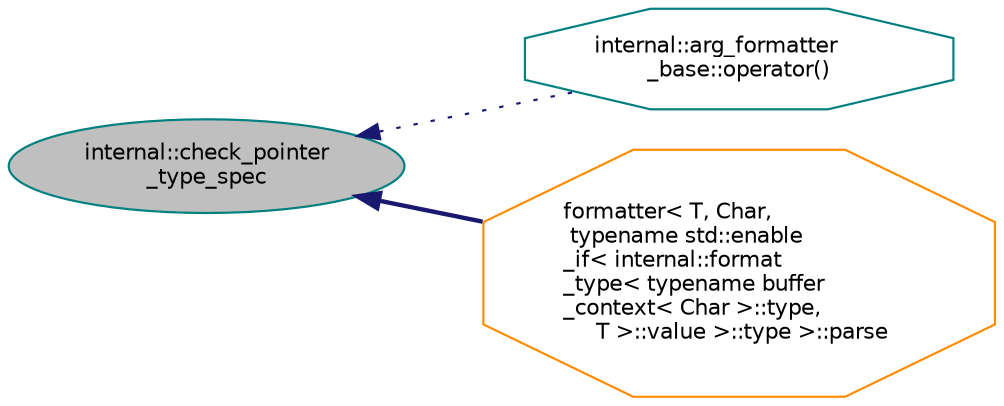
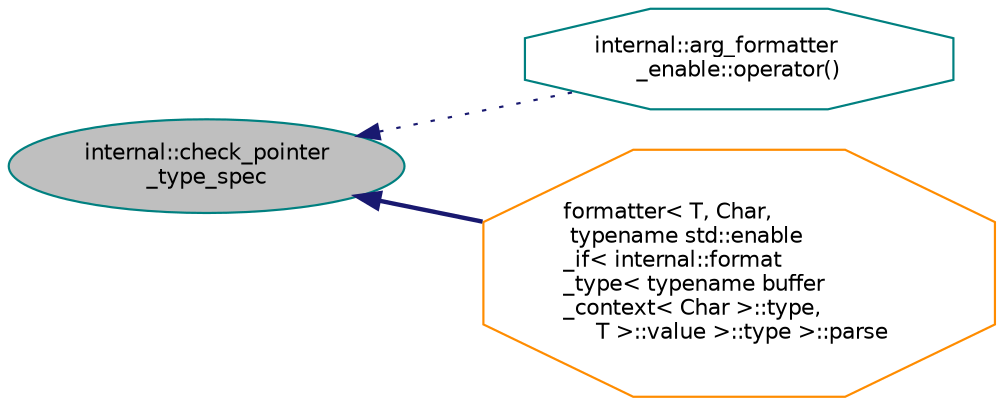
(739, 59) -> (739, 59)
